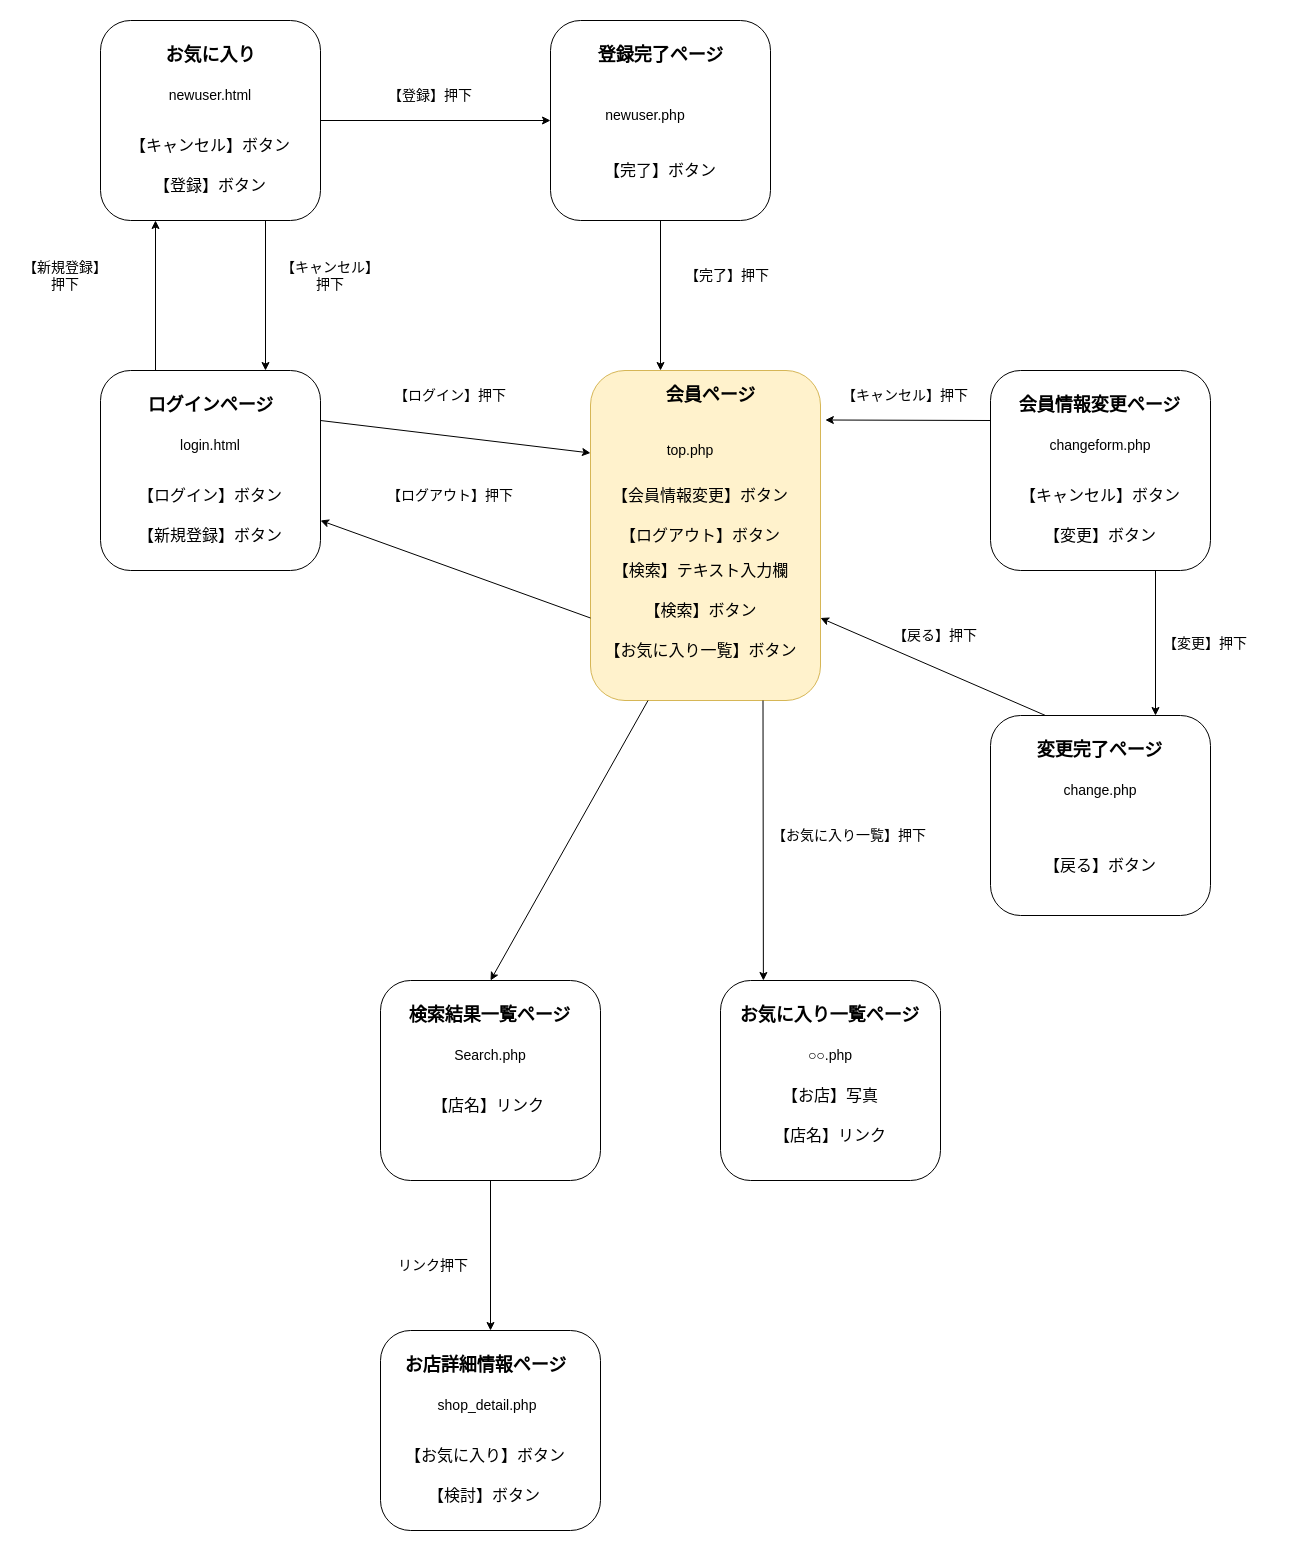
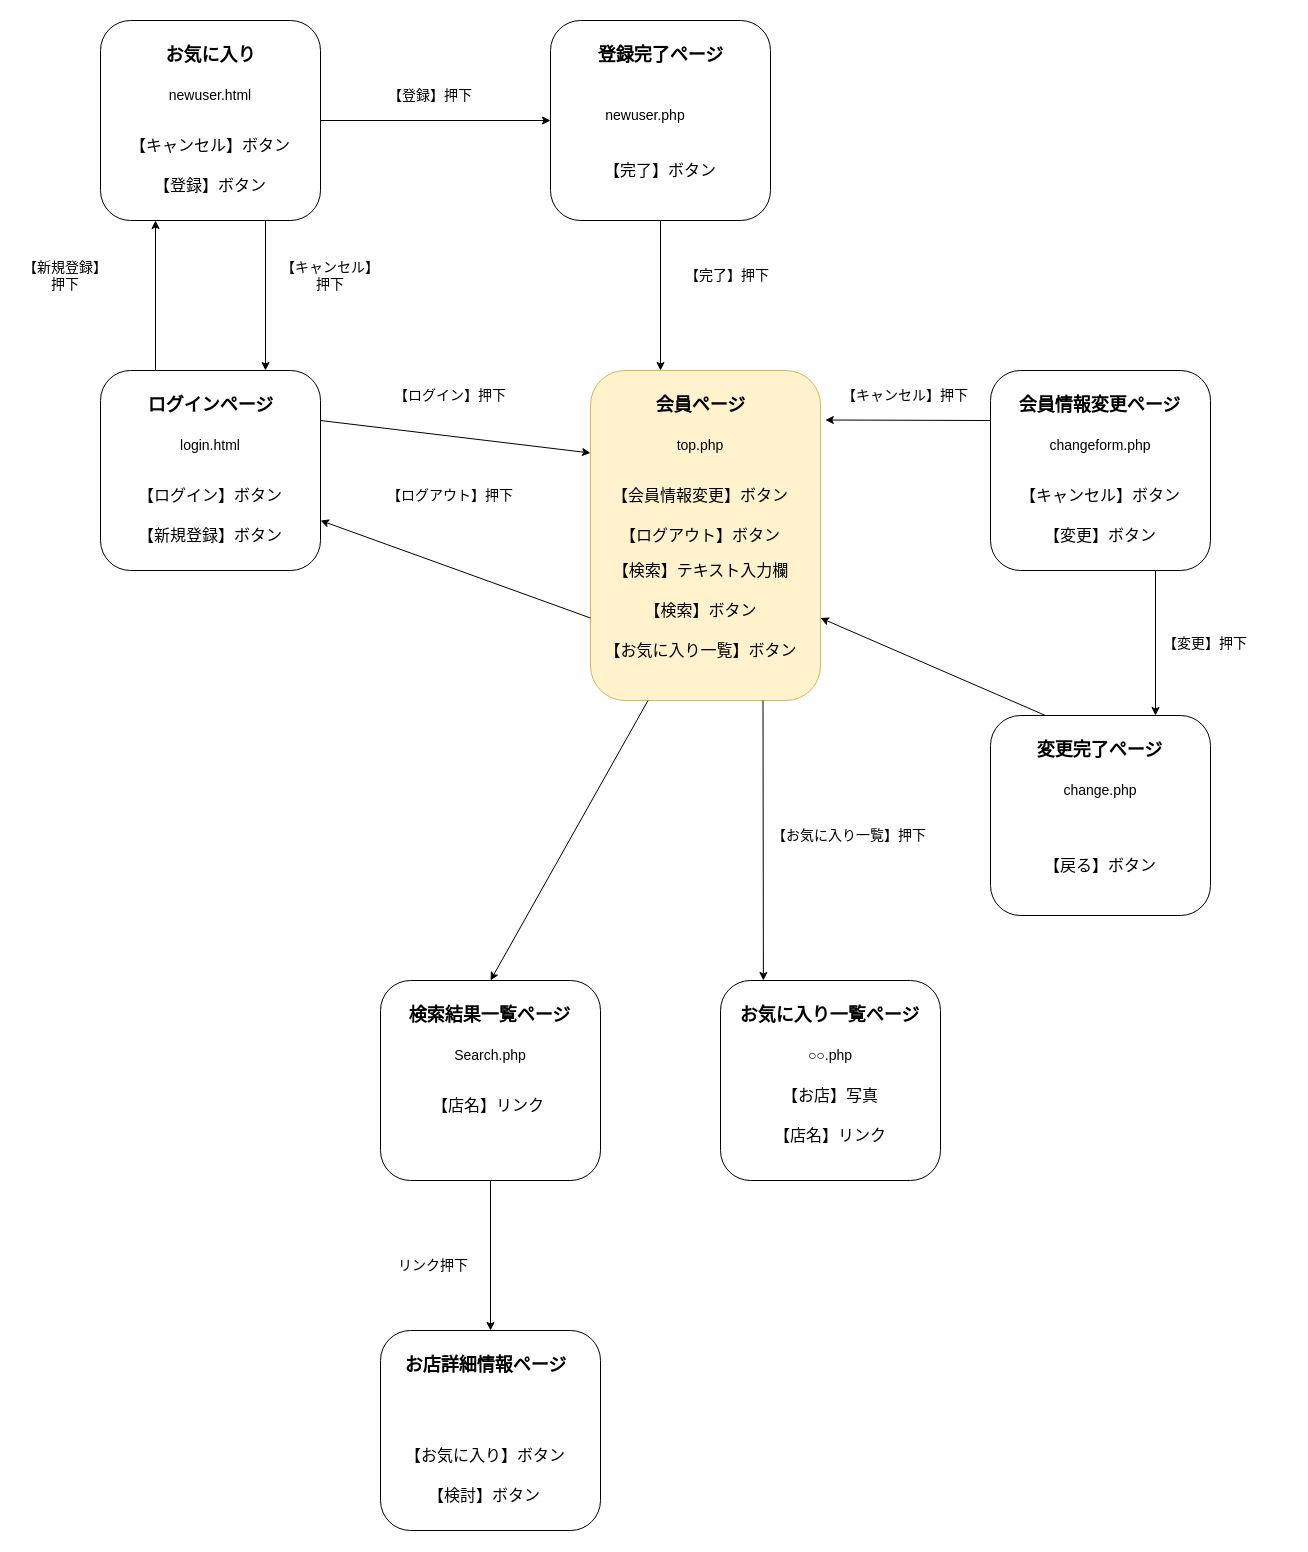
(711, 396) -> (701, 406)
(691, 451) -> (701, 446)
(936, 636) -> none
(487, 1406) -> none
